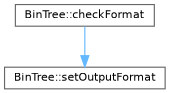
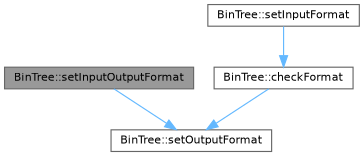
none -> (284, 15)
none -> (99, 78)
